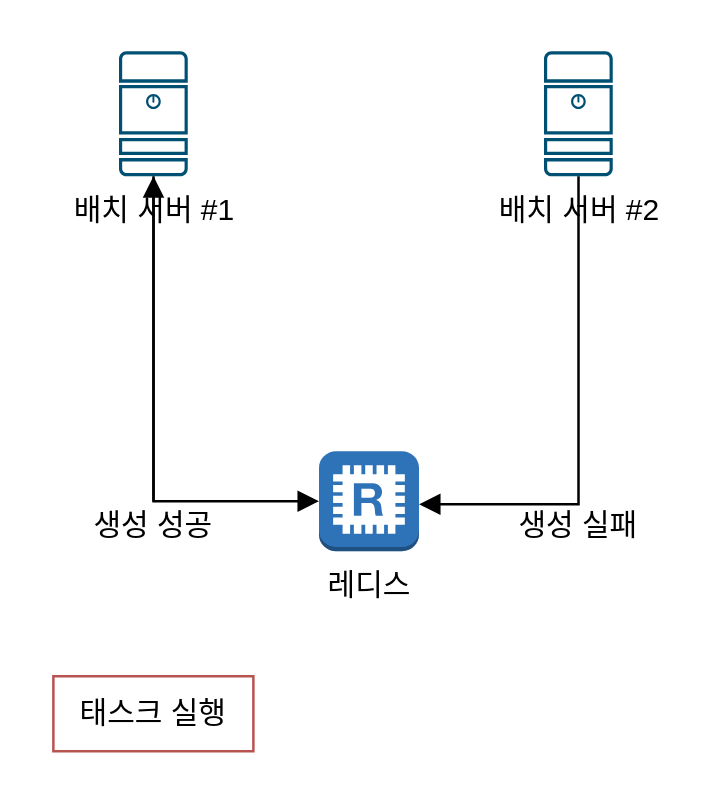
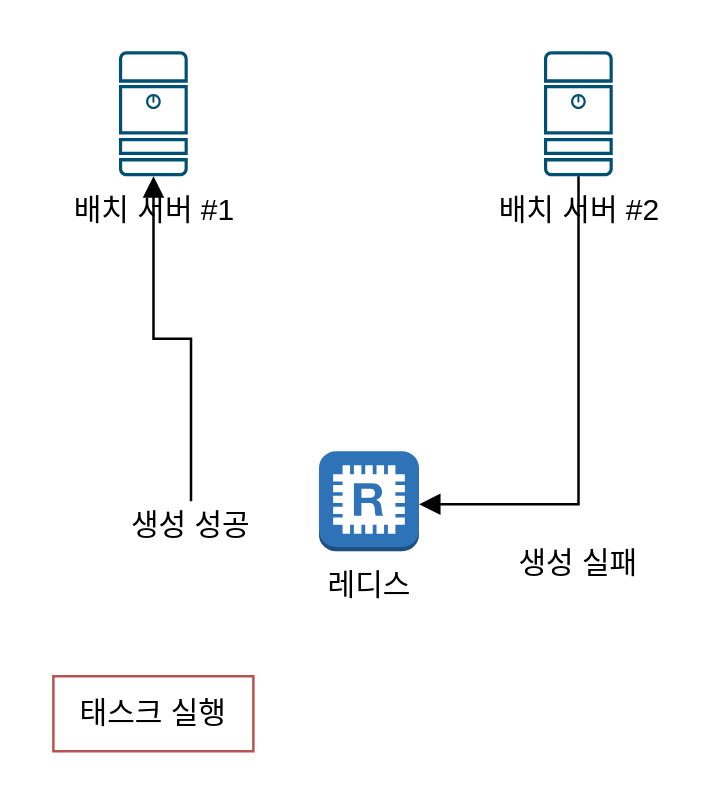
(246, 501) -> none
(153, 526) -> (191, 526)
(578, 526) -> (578, 564)
